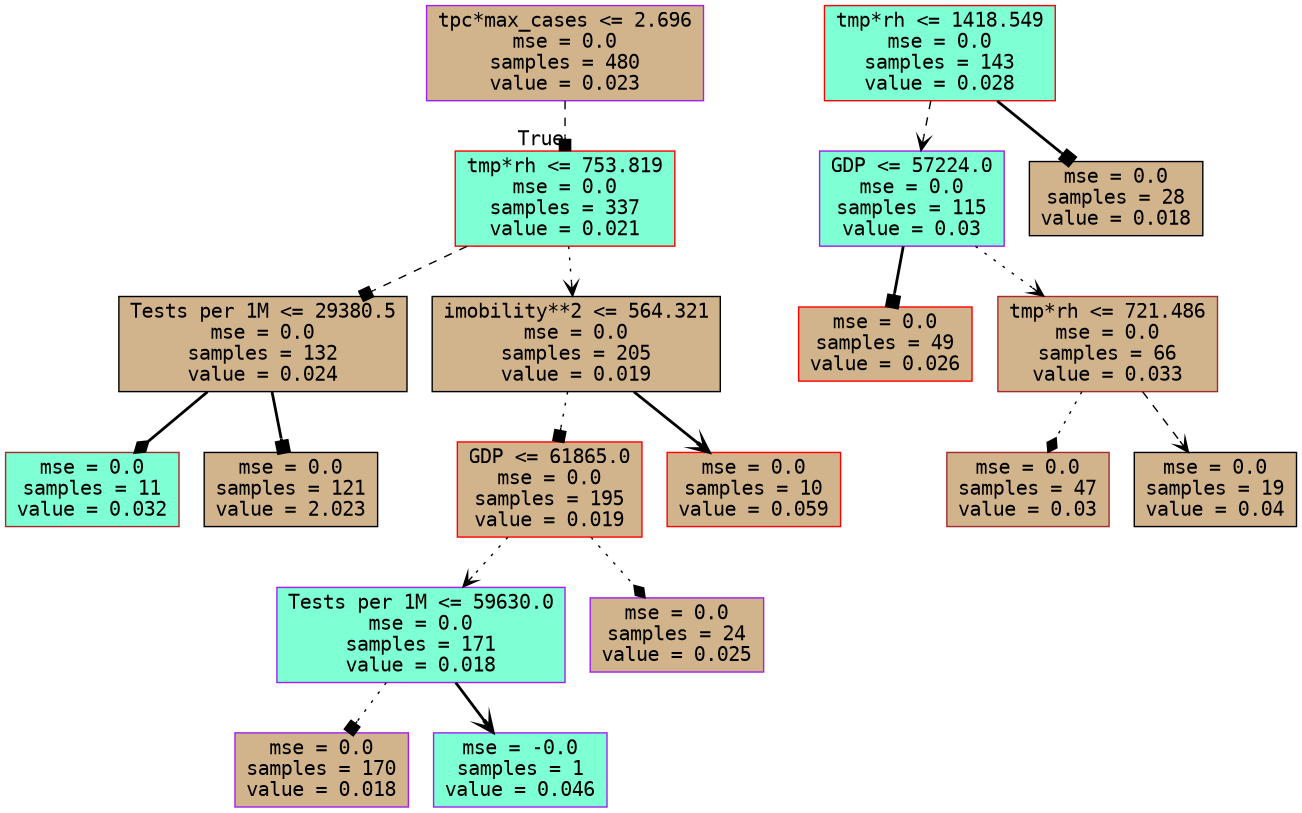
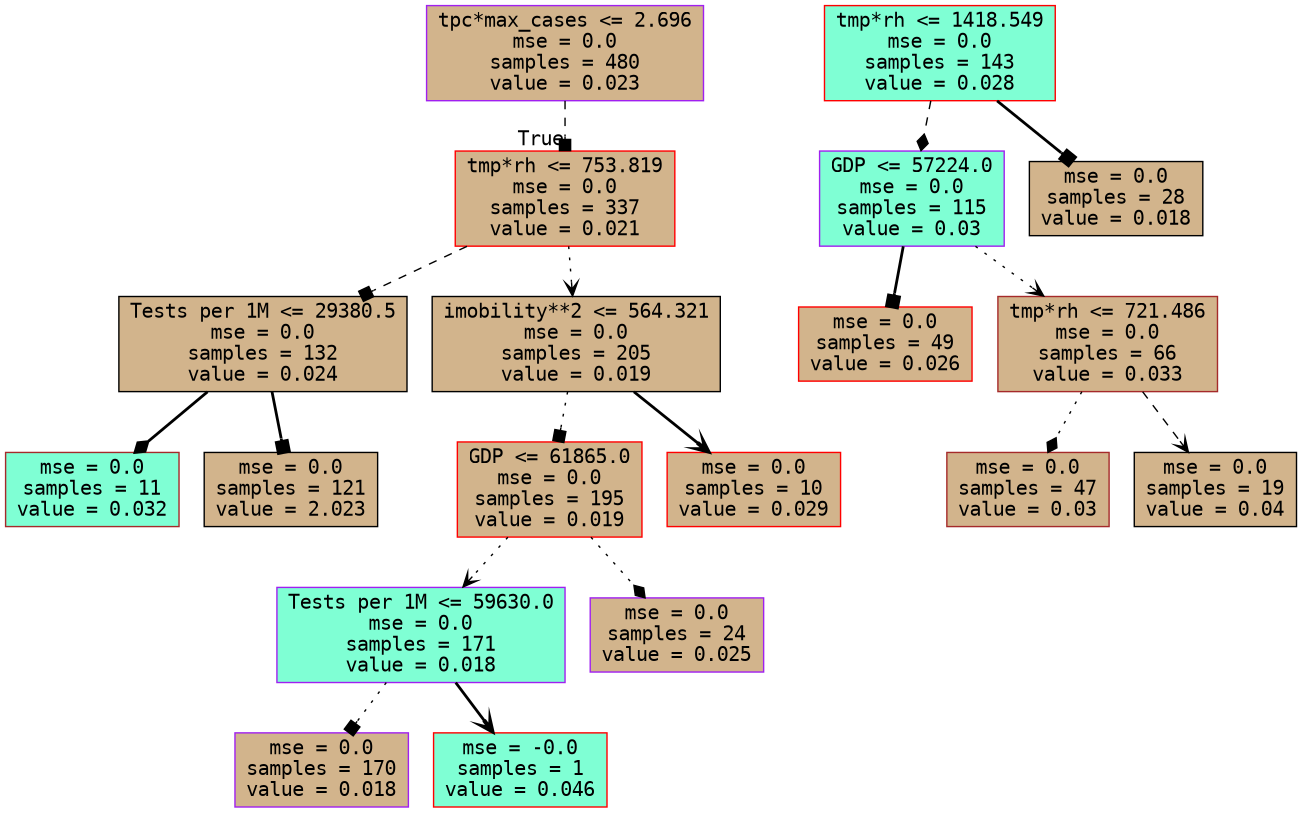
(927, 119) -> (927, 119)
(565, 199) -> (565, 199)
(754, 490) -> (754, 490)
(520, 770) -> (520, 770)
